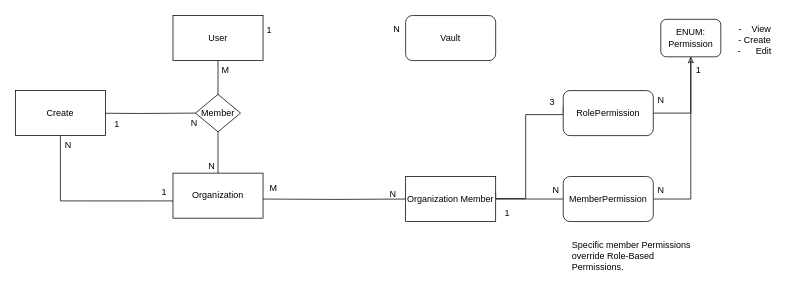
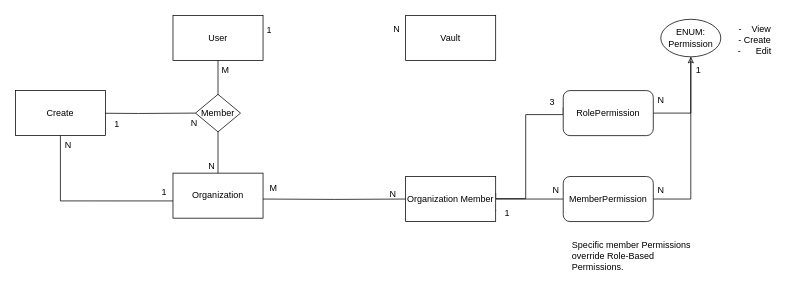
(450, 38) -> (450, 38)
(690, 38) -> (690, 38)
